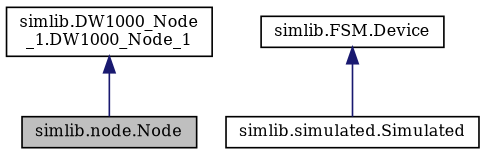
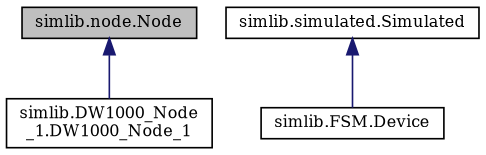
(352, 90) -> (352, 81)
(109, 95) -> (109, 77)
